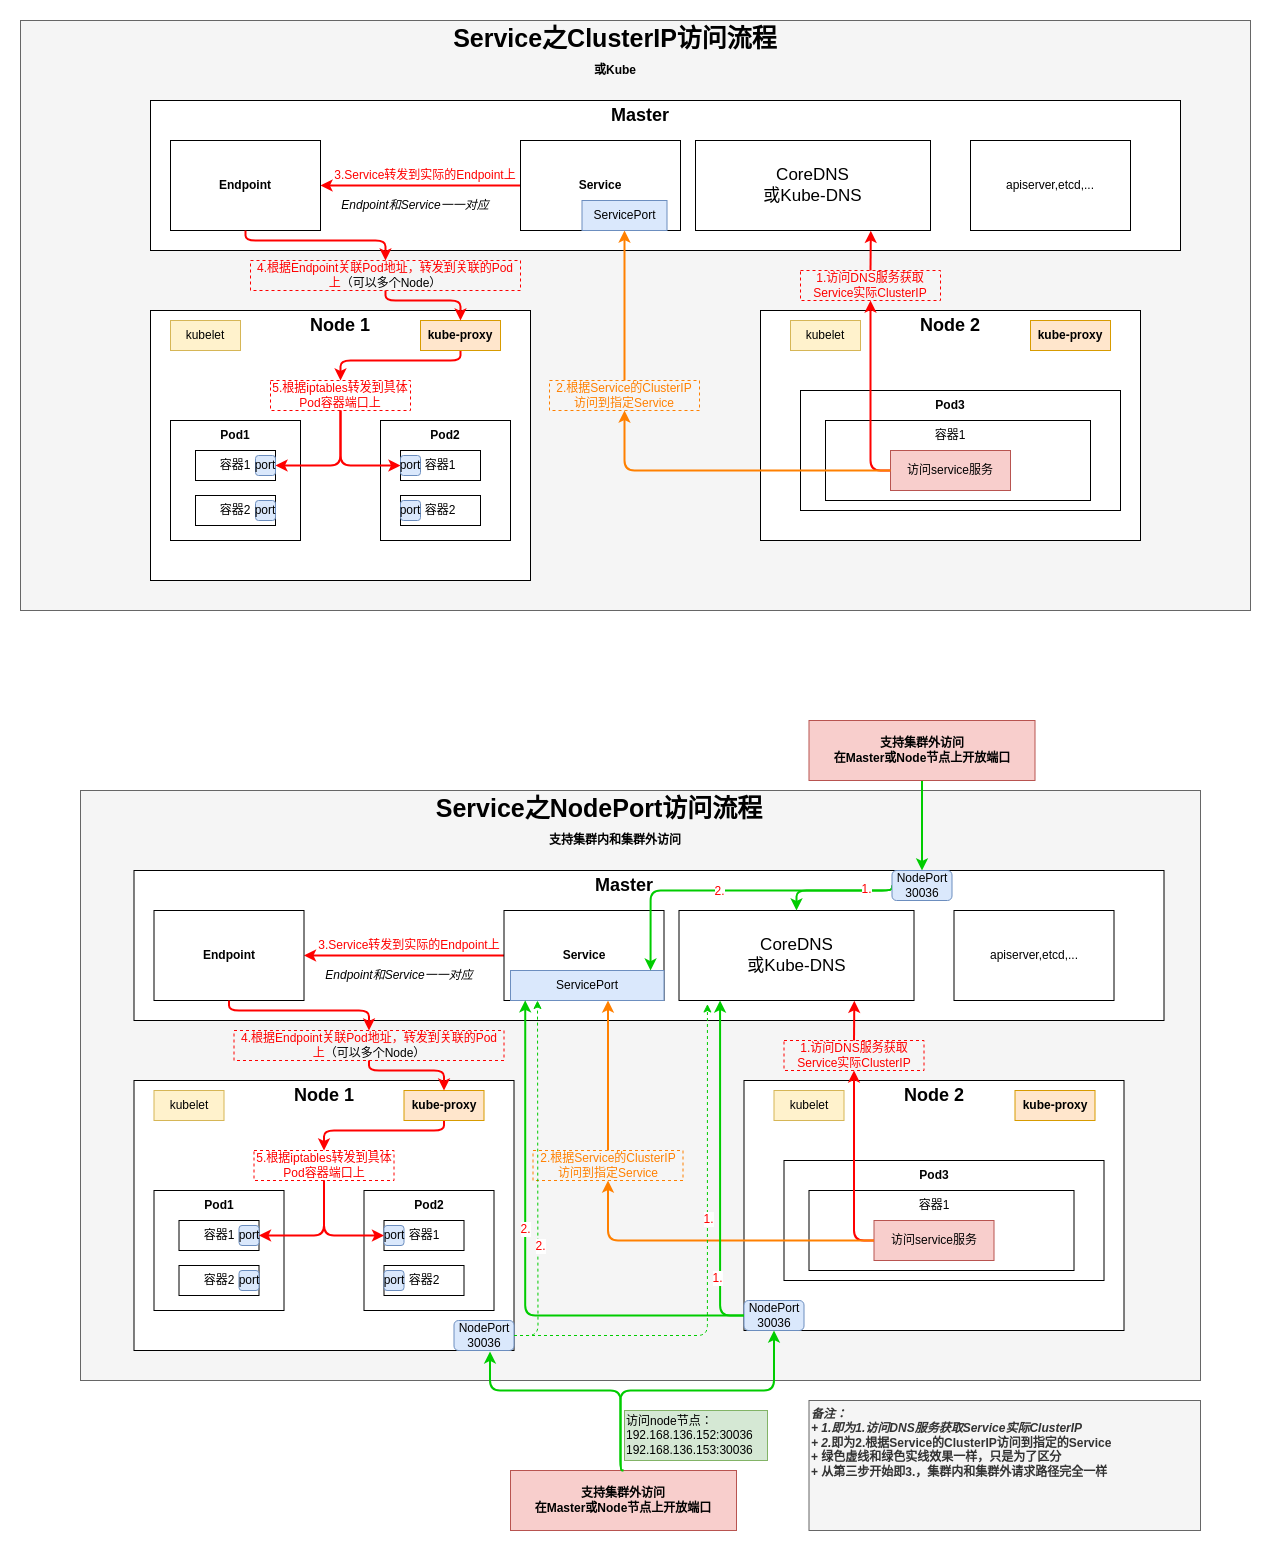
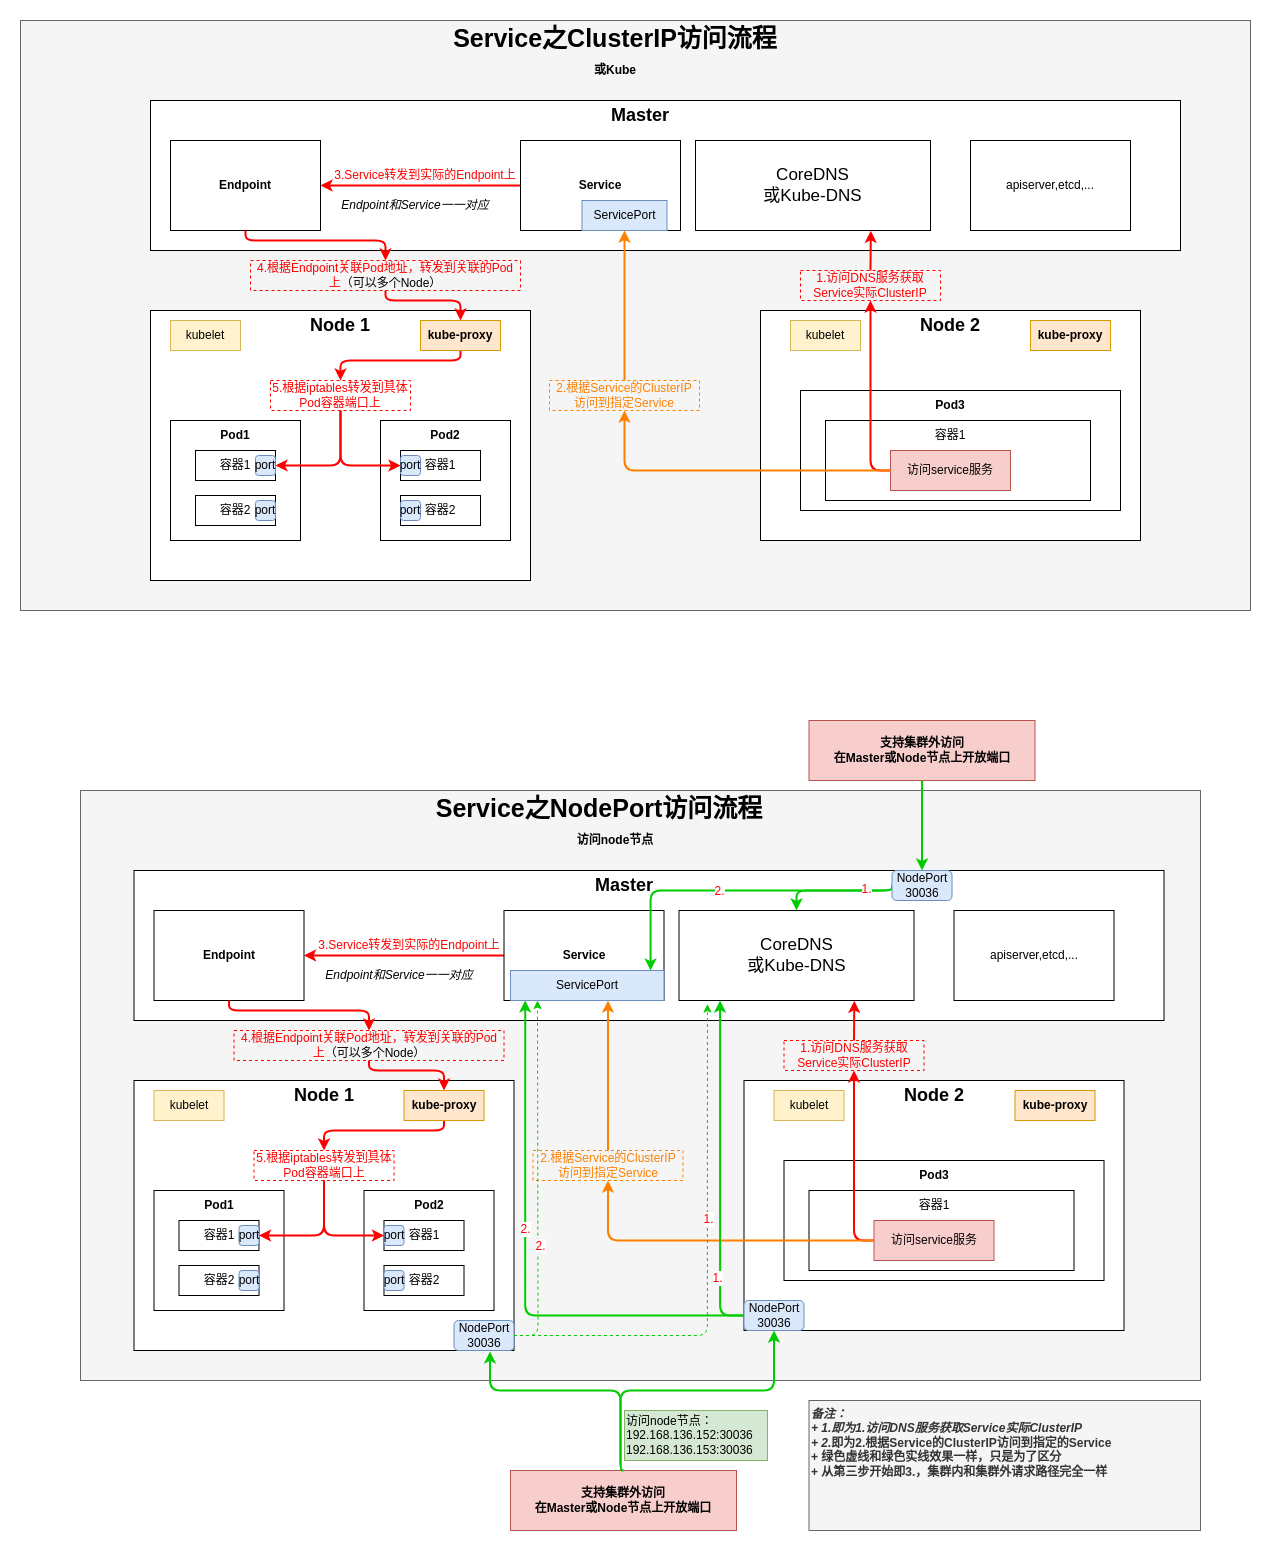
(616, 841) -> (616, 841)
